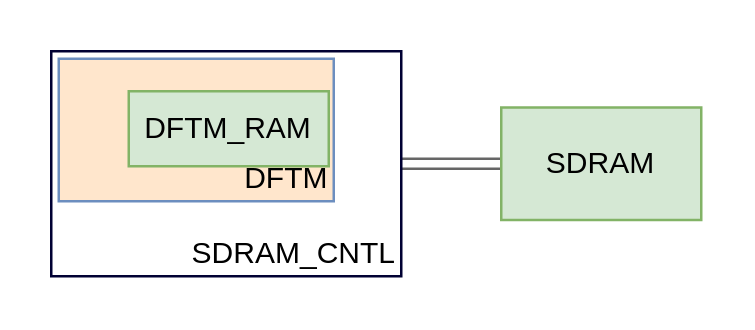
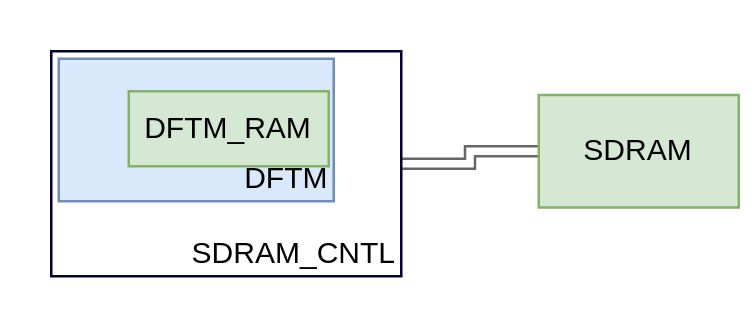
(601, 164) -> (639, 151)
(295, 176) -> (295, 176)
